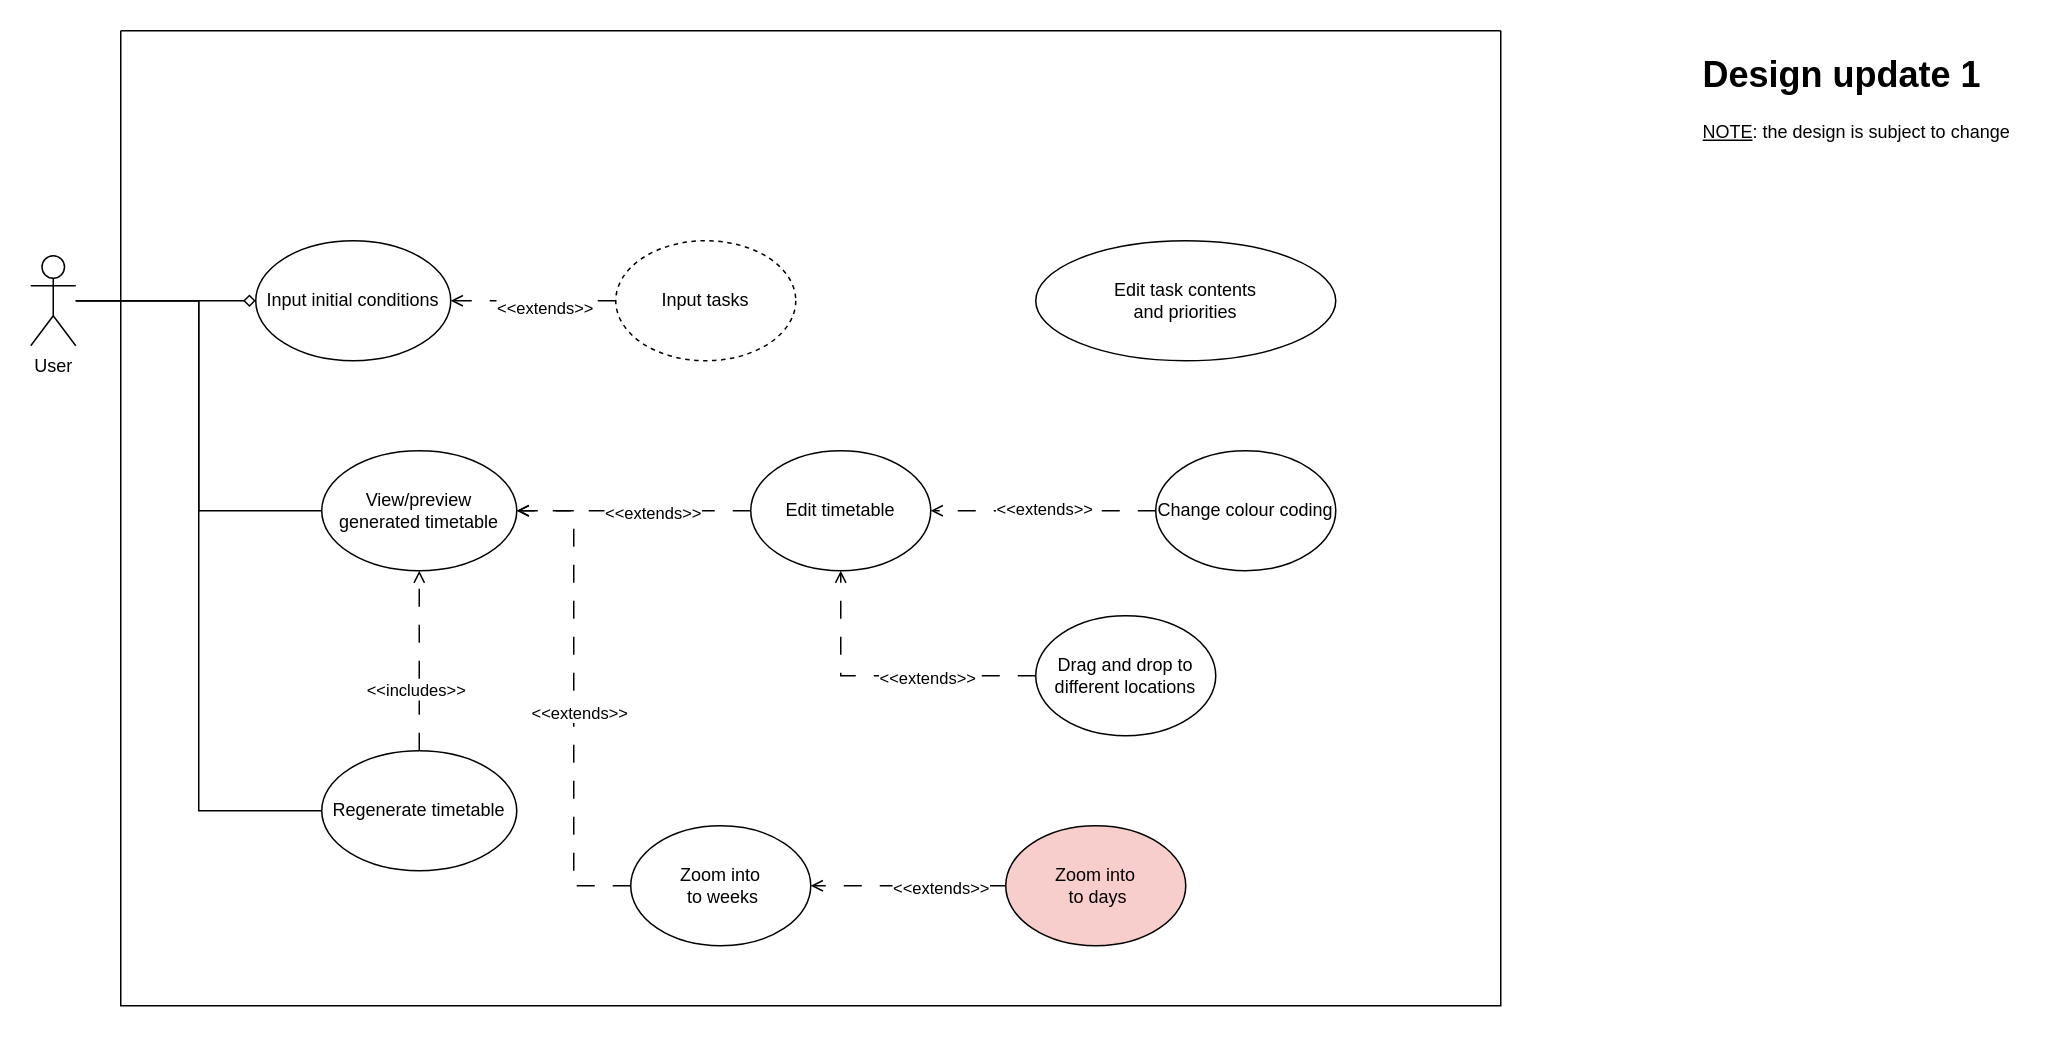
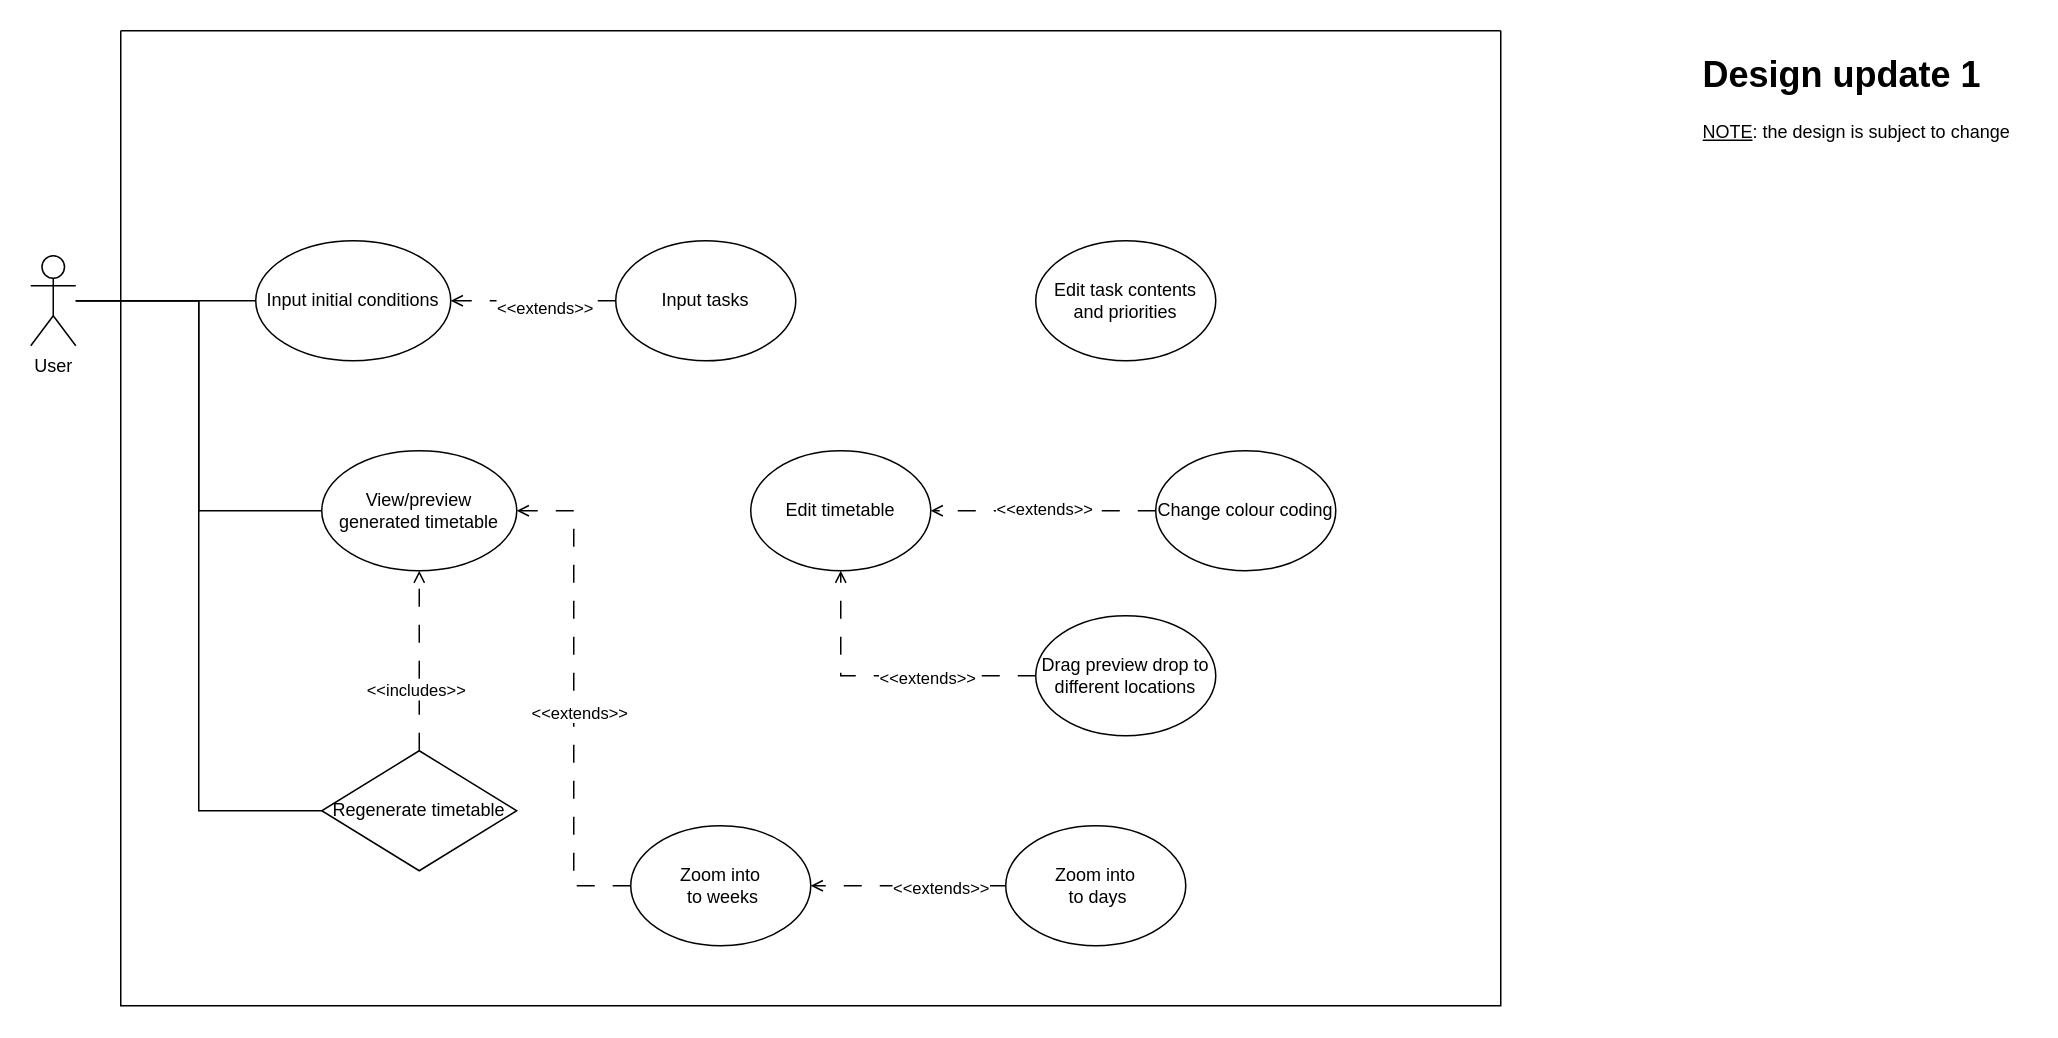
(243, 301) -> (248, 301)
(706, 301) -> (706, 301)
(1186, 301) -> (1126, 301)
(651, 511) -> none
(1126, 676) -> (1126, 676)
(419, 811) -> (419, 811)
(1096, 886) -> (1096, 886)
